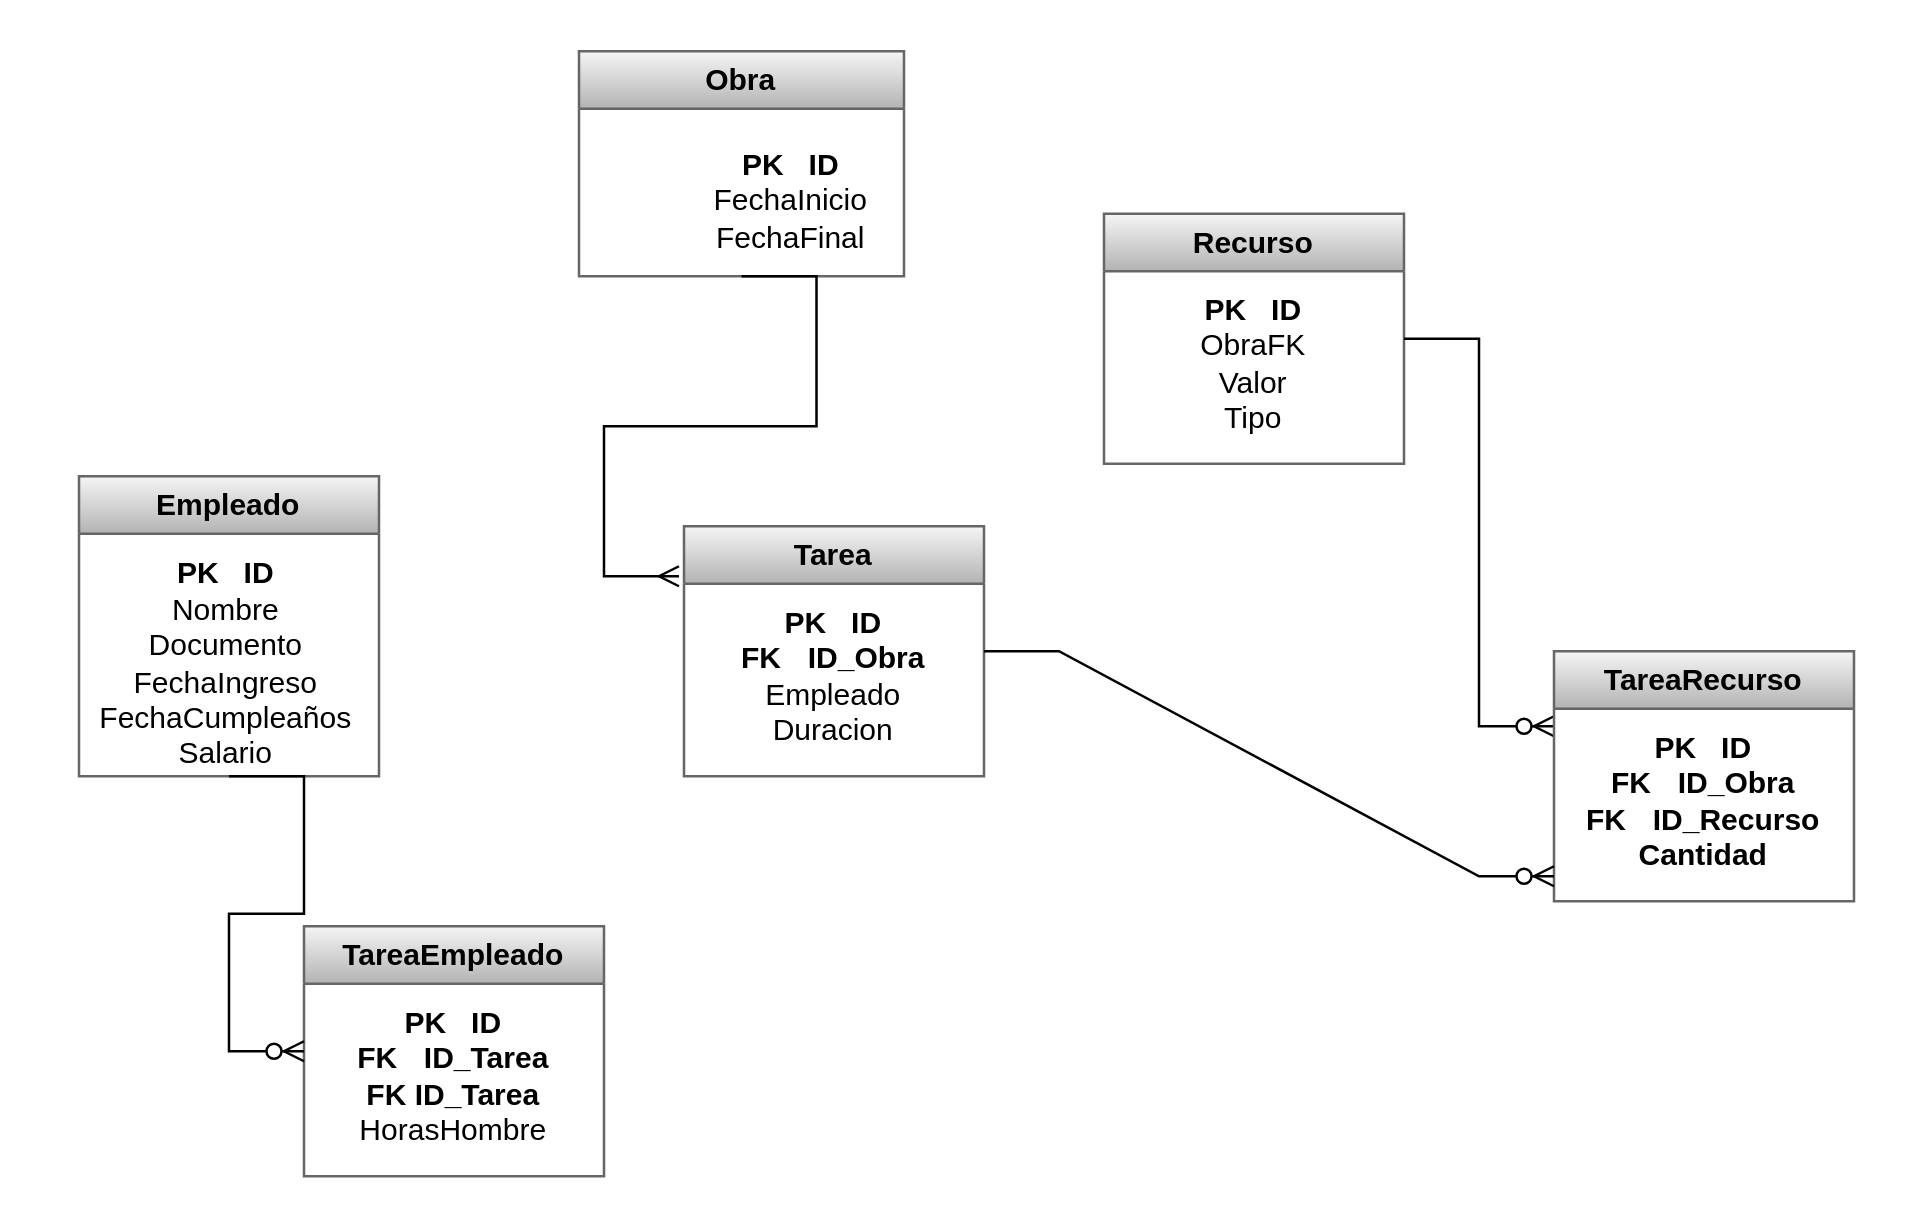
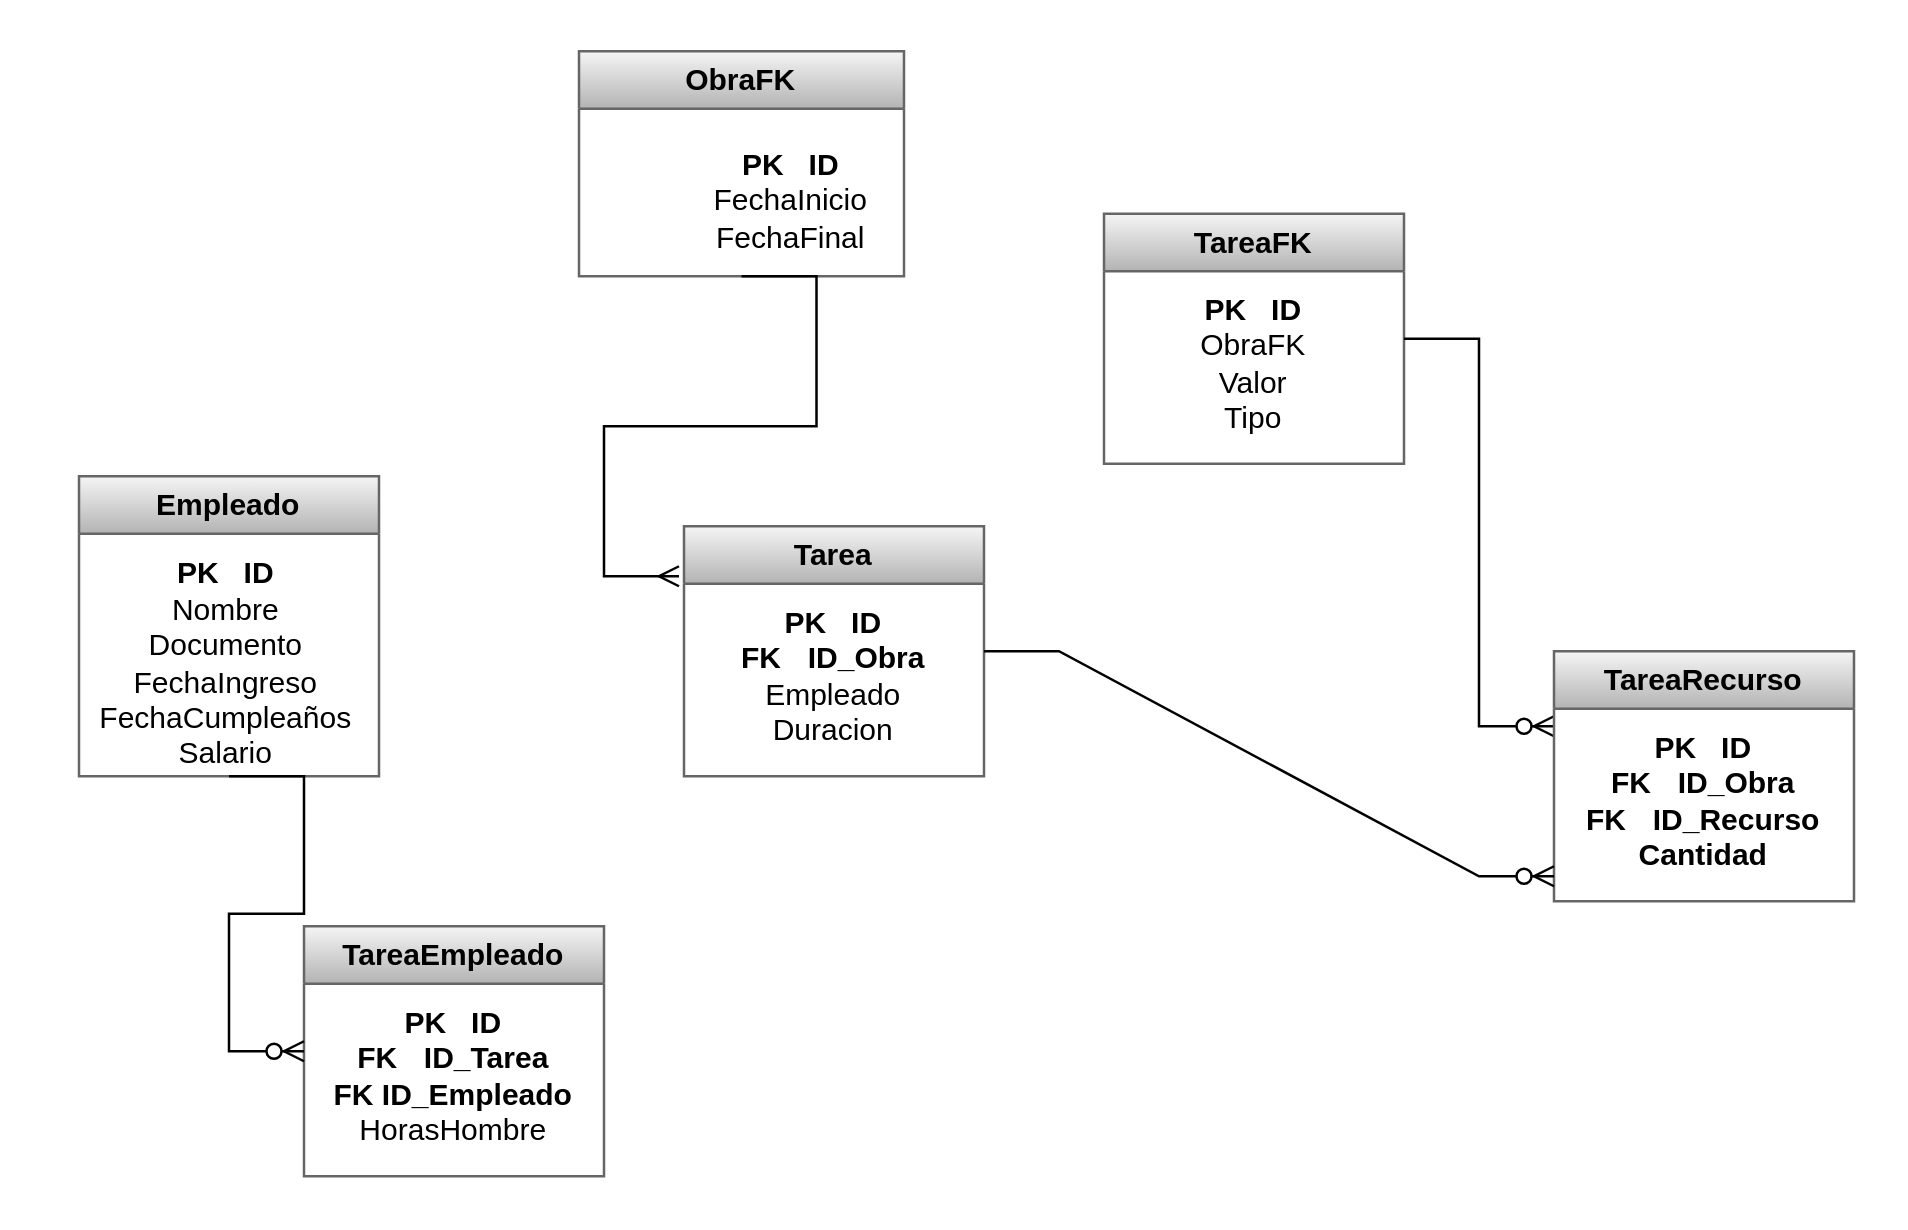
(741, 81) -> (741, 81)
(1254, 244) -> (1254, 244)
(404, 1076) -> (404, 1076)
